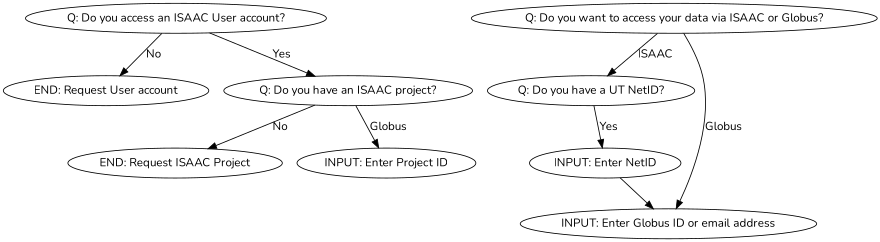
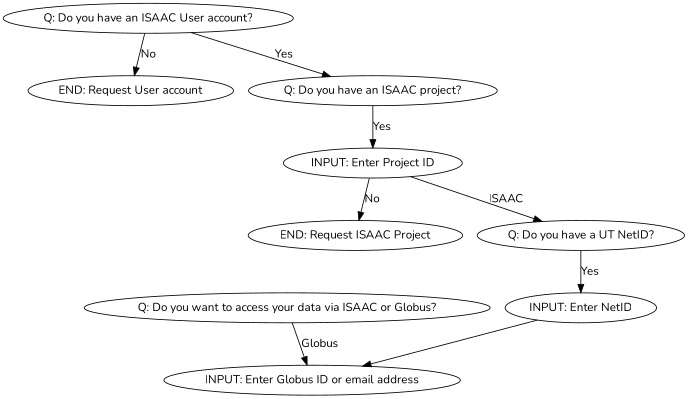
(176, 18) -> (148, 18)
(636, 52) -> (472, 198)
(265, 125) -> (365, 195)
(389, 127) -> (382, 127)
